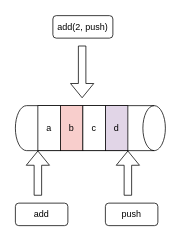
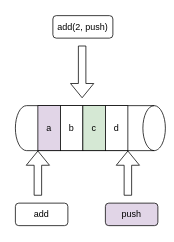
(49, 128) -> (49, 128)
(72, 128) -> (72, 128)
(94, 128) -> (94, 128)
(117, 128) -> (117, 128)
(132, 214) -> (132, 214)
